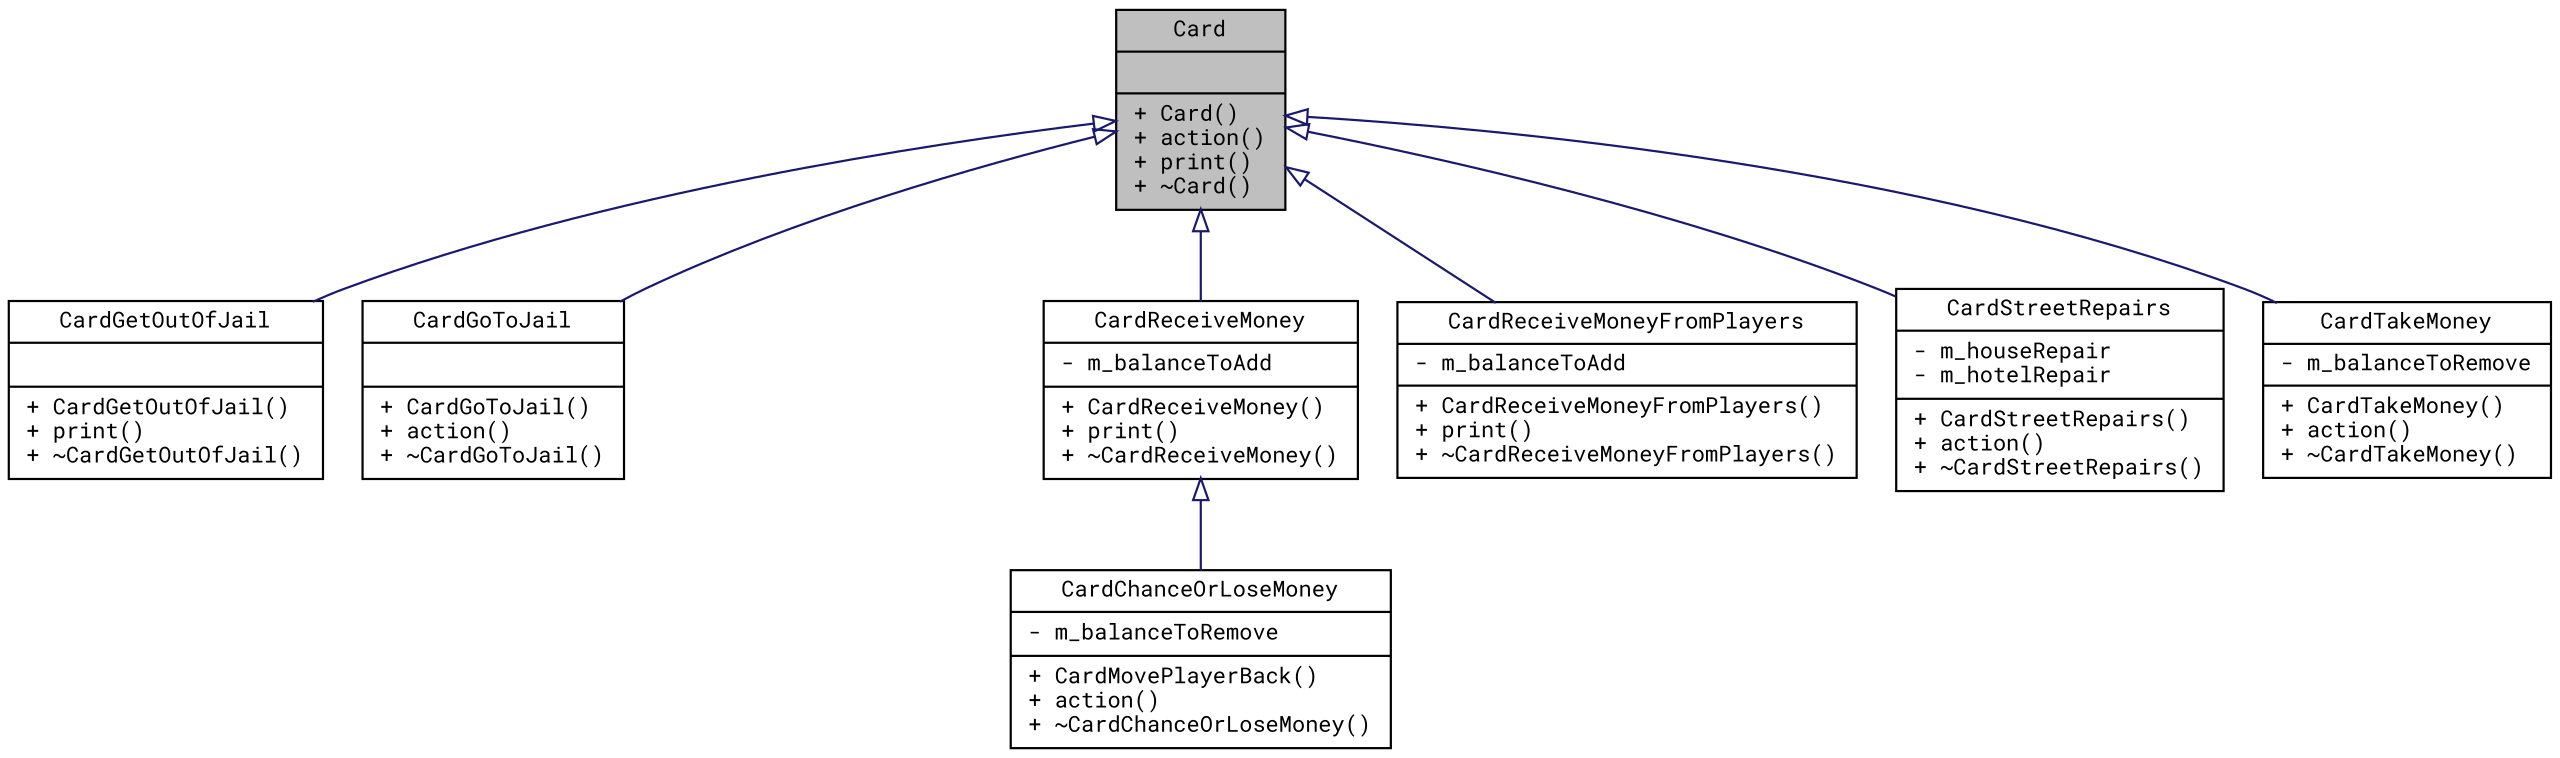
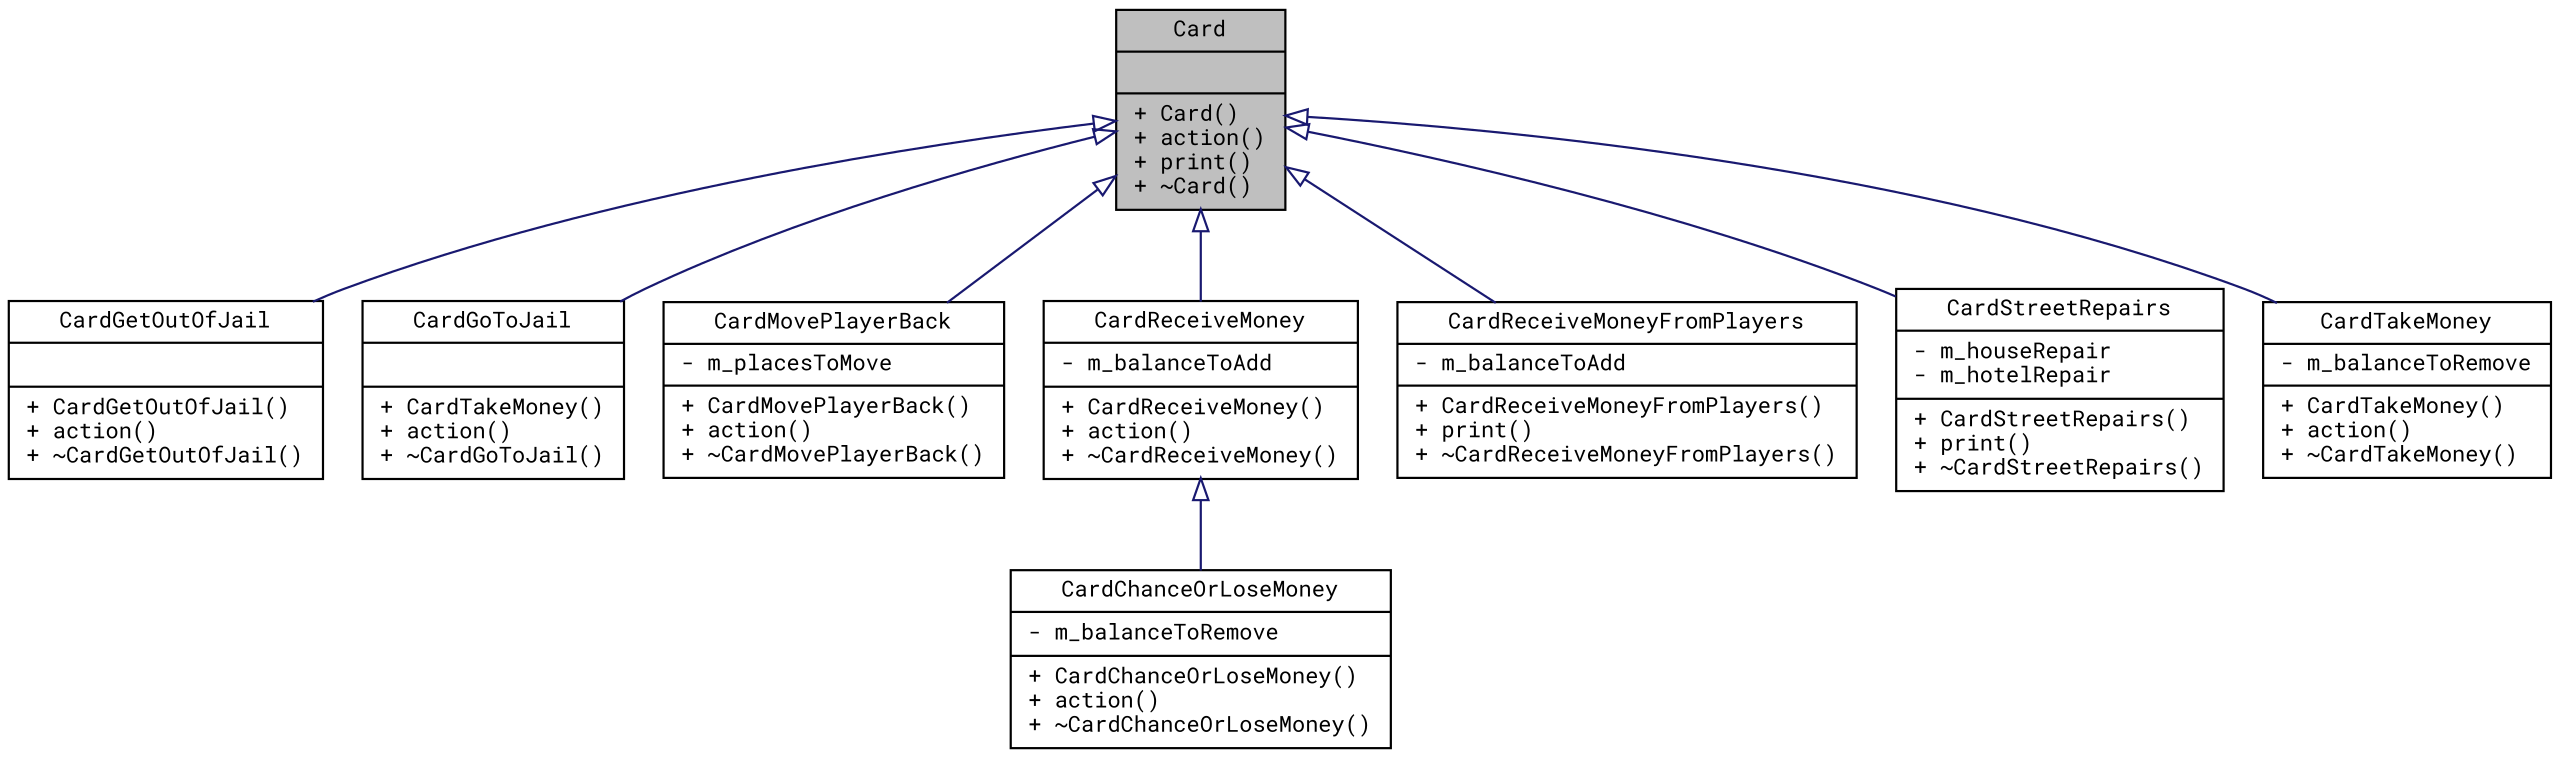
none -> (834, 390)
(487, 408) -> (493, 408)
(87, 432) -> (93, 432)
(1122, 432) -> (1128, 432)
(1981, 444) -> (1974, 444)
(1174, 677) -> (1194, 677)
